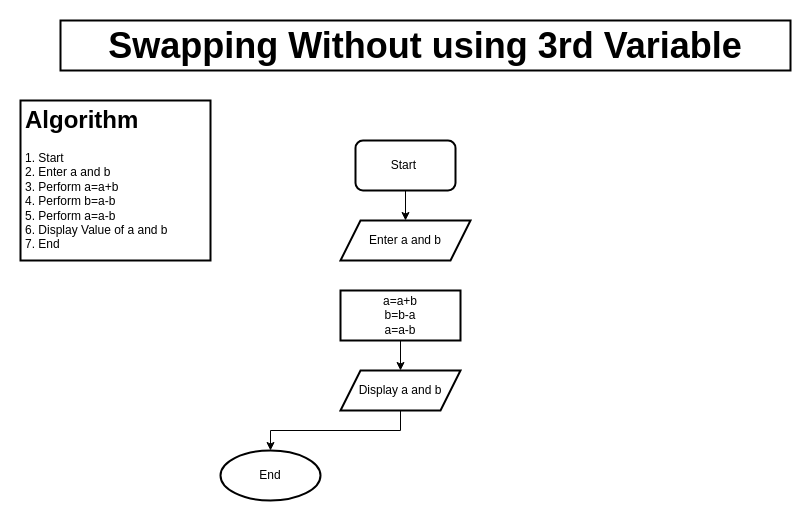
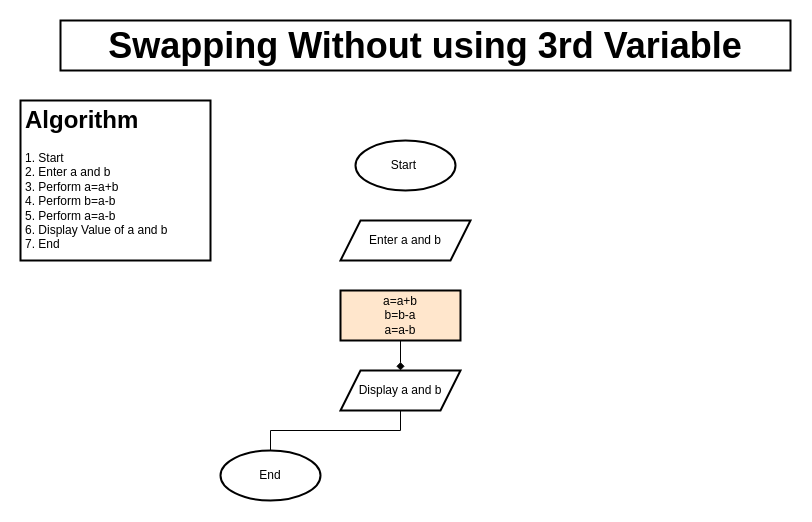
(406, 166) -> (406, 166)
(406, 202) -> none
(401, 316) -> (401, 316)
(401, 362) -> (401, 362)
(271, 442) -> (271, 445)
